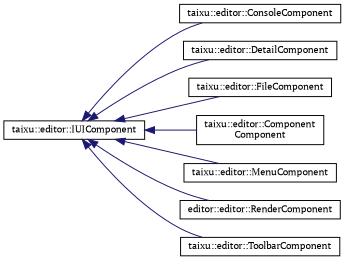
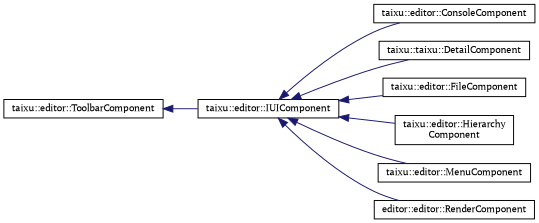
(260, 50) -> (454, 50)
(260, 130) -> (454, 130)
(139, 200) -> (185, 109)
